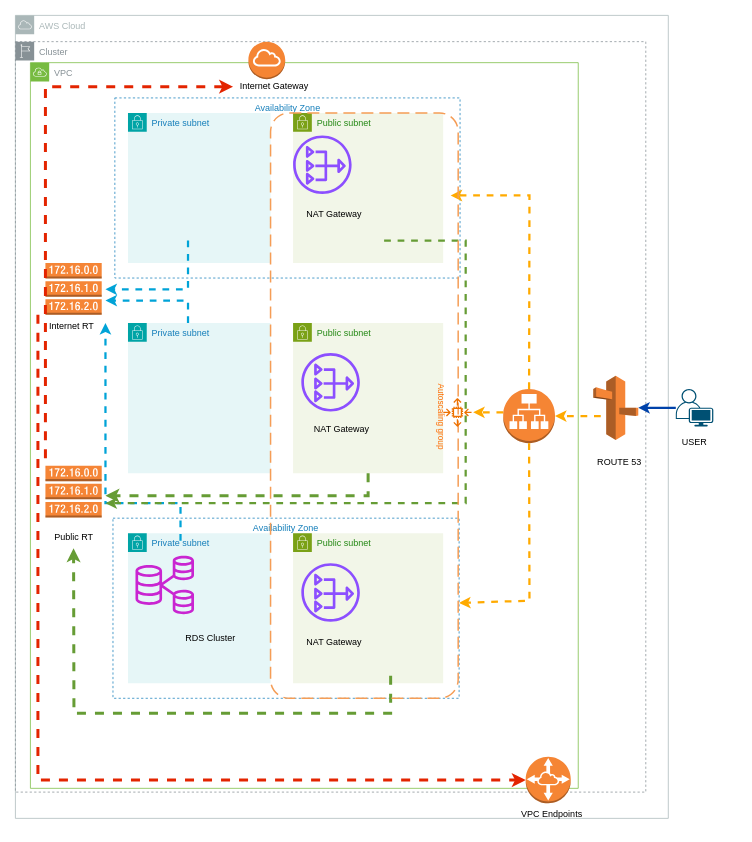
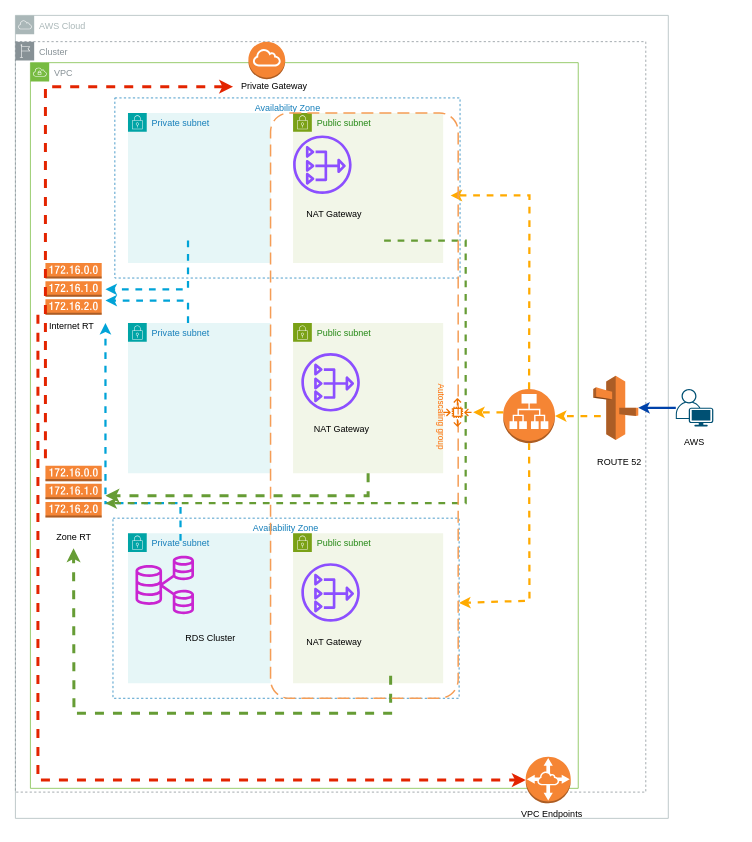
(274, 87) -> (274, 87)
(694, 442) -> (694, 442)
(619, 462) -> (619, 462)
(74, 537) -> (74, 537)
